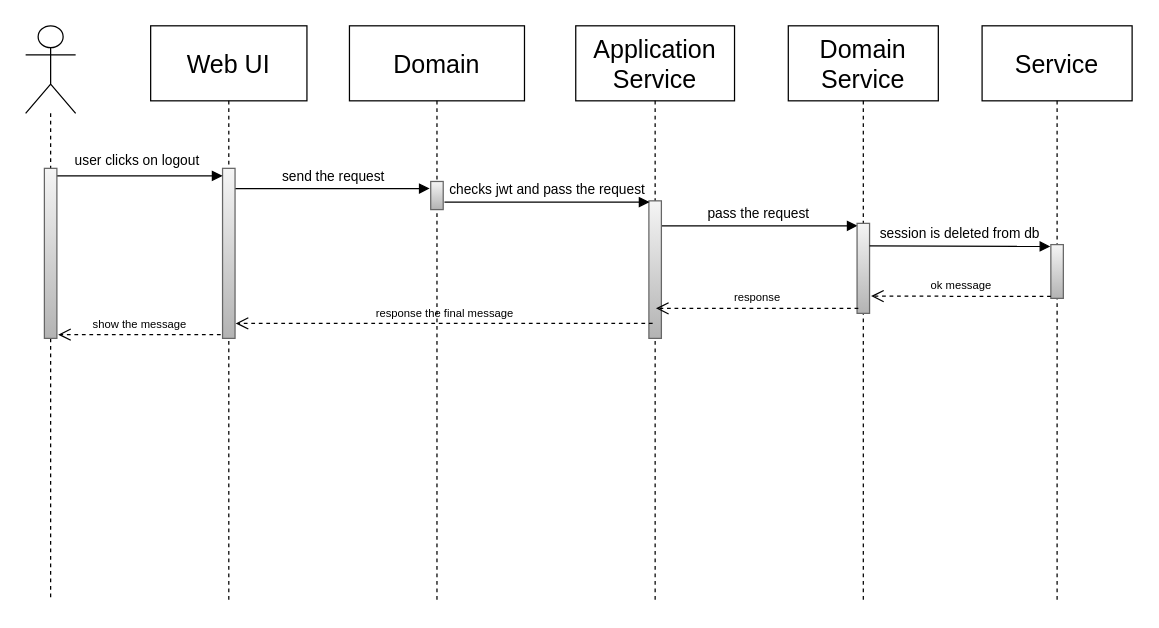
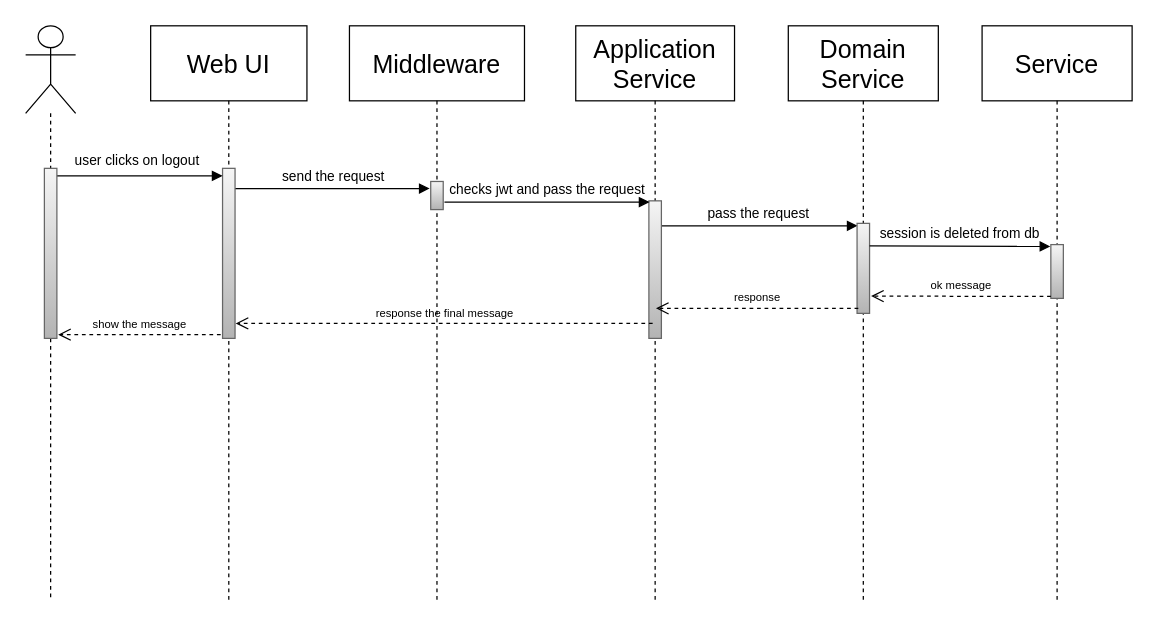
(437, 63) -> (437, 63)
